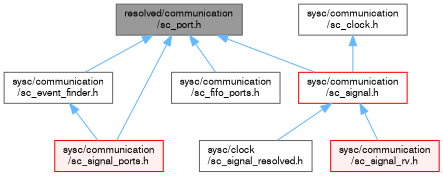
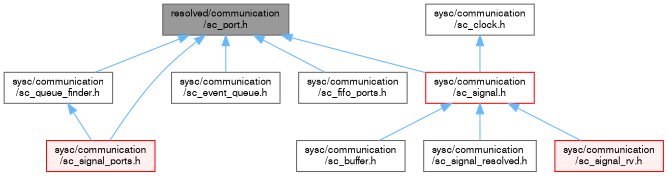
(58, 88) -> (58, 88)
none -> (226, 88)
(256, 156) -> (480, 156)
none -> (351, 156)
